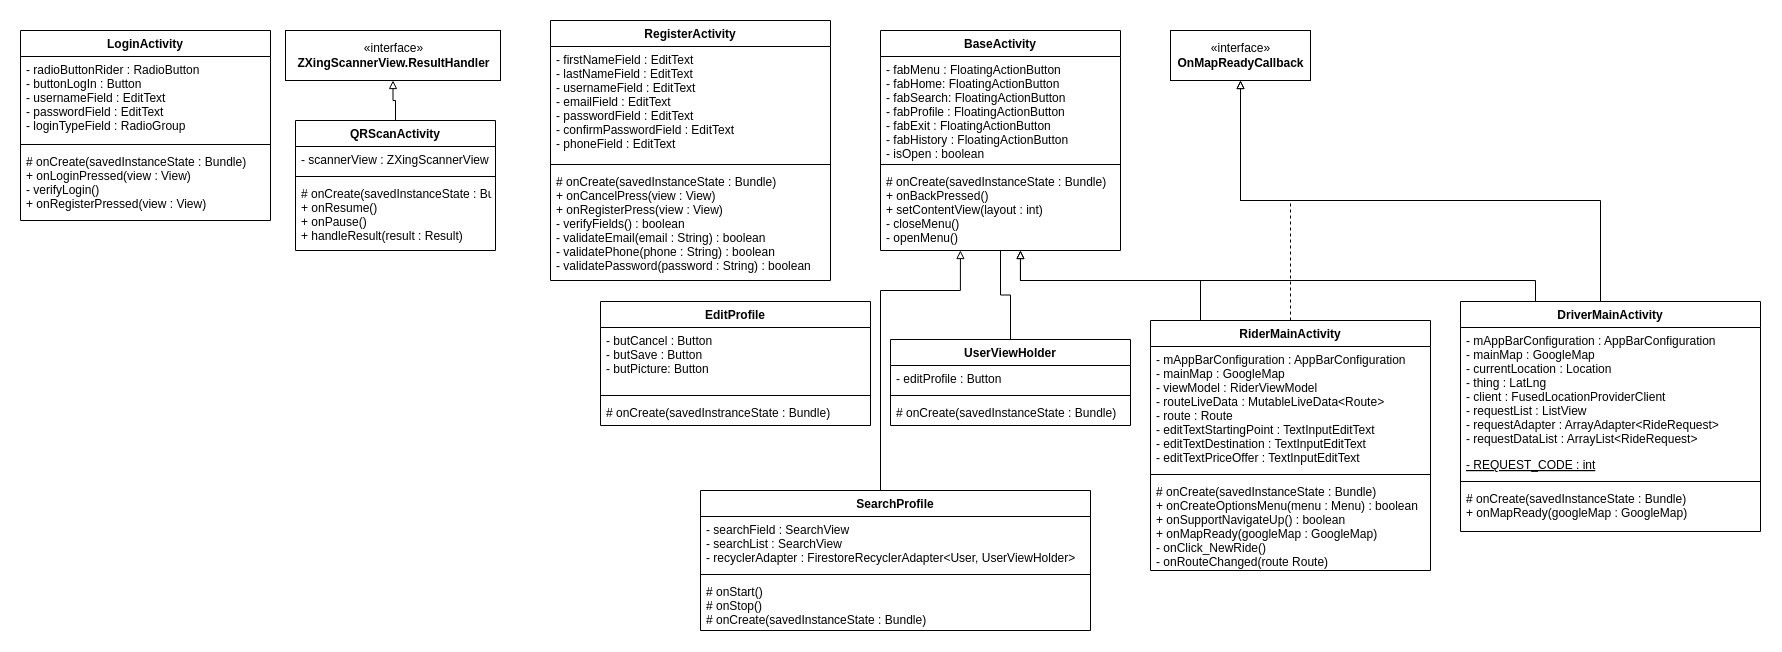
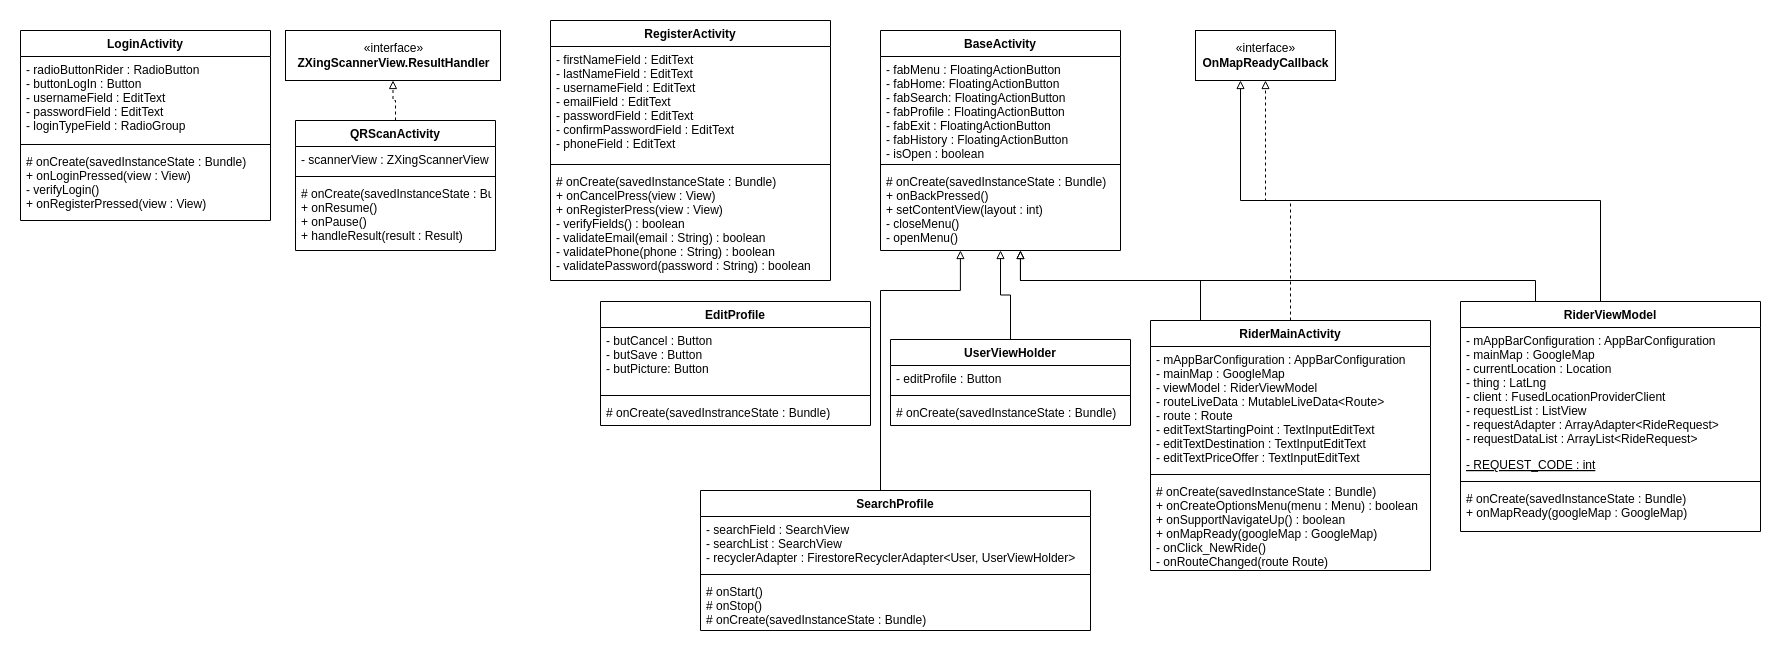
(1241, 56) -> (1266, 56)
(396, 105) -> (396, 105)
(1001, 256) -> (1001, 260)
(1610, 315) -> (1610, 315)
